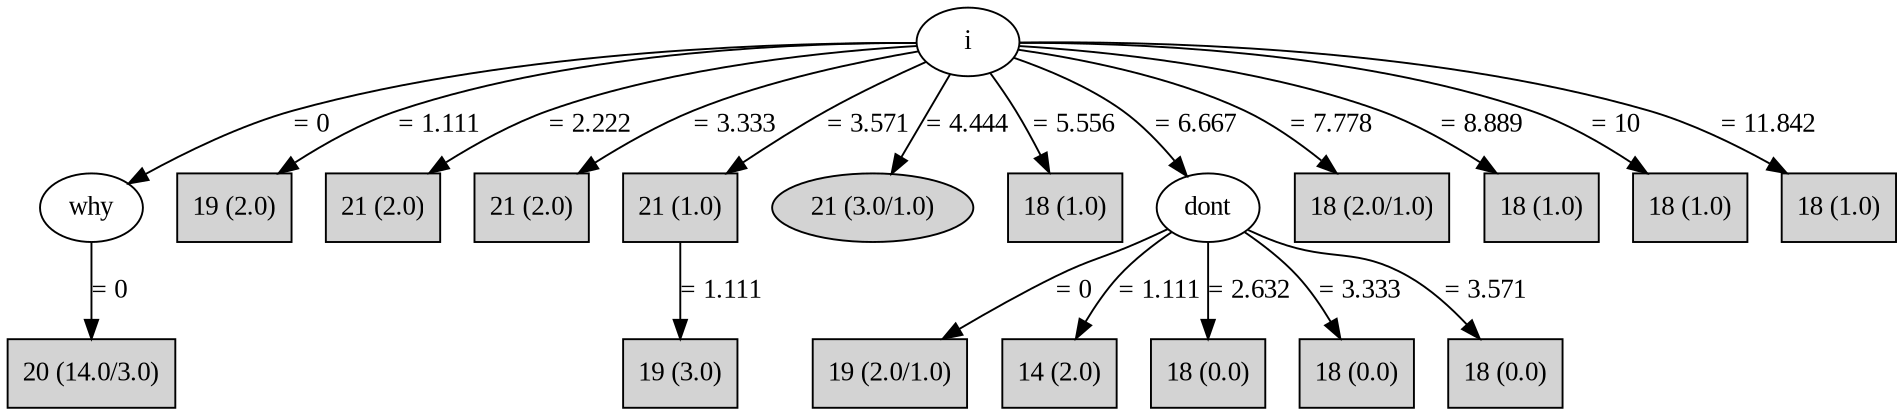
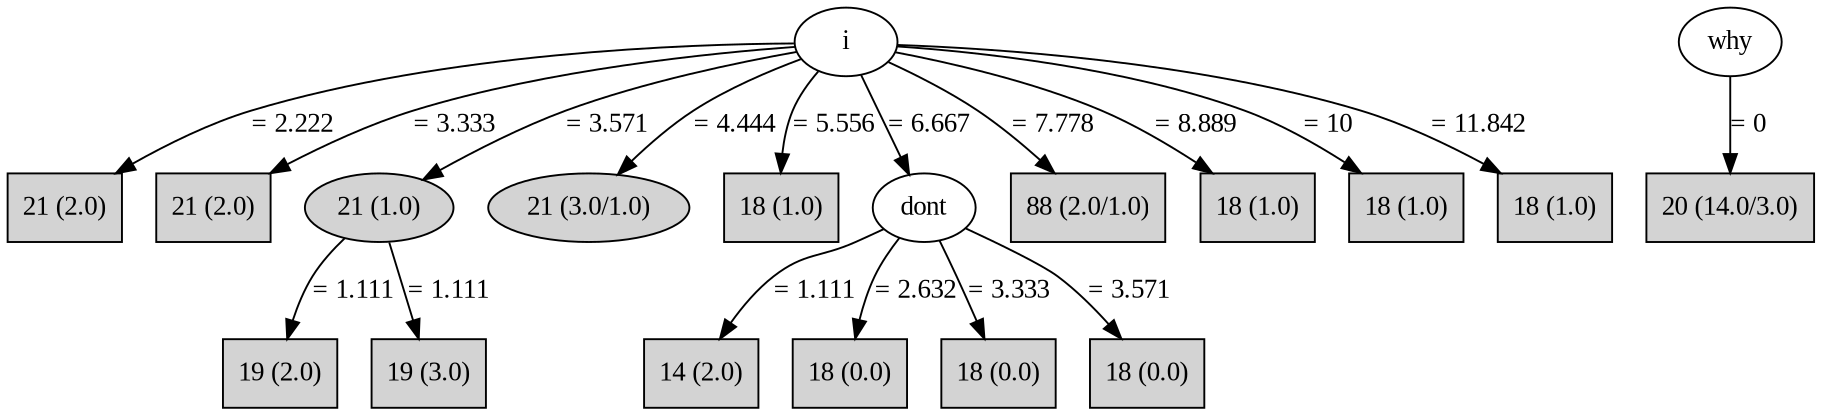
(523, 67) -> none
(519, 79) -> (313, 276)
(680, 208) -> (379, 208)
(1372, 208) -> (1088, 208)
(890, 373) -> none
